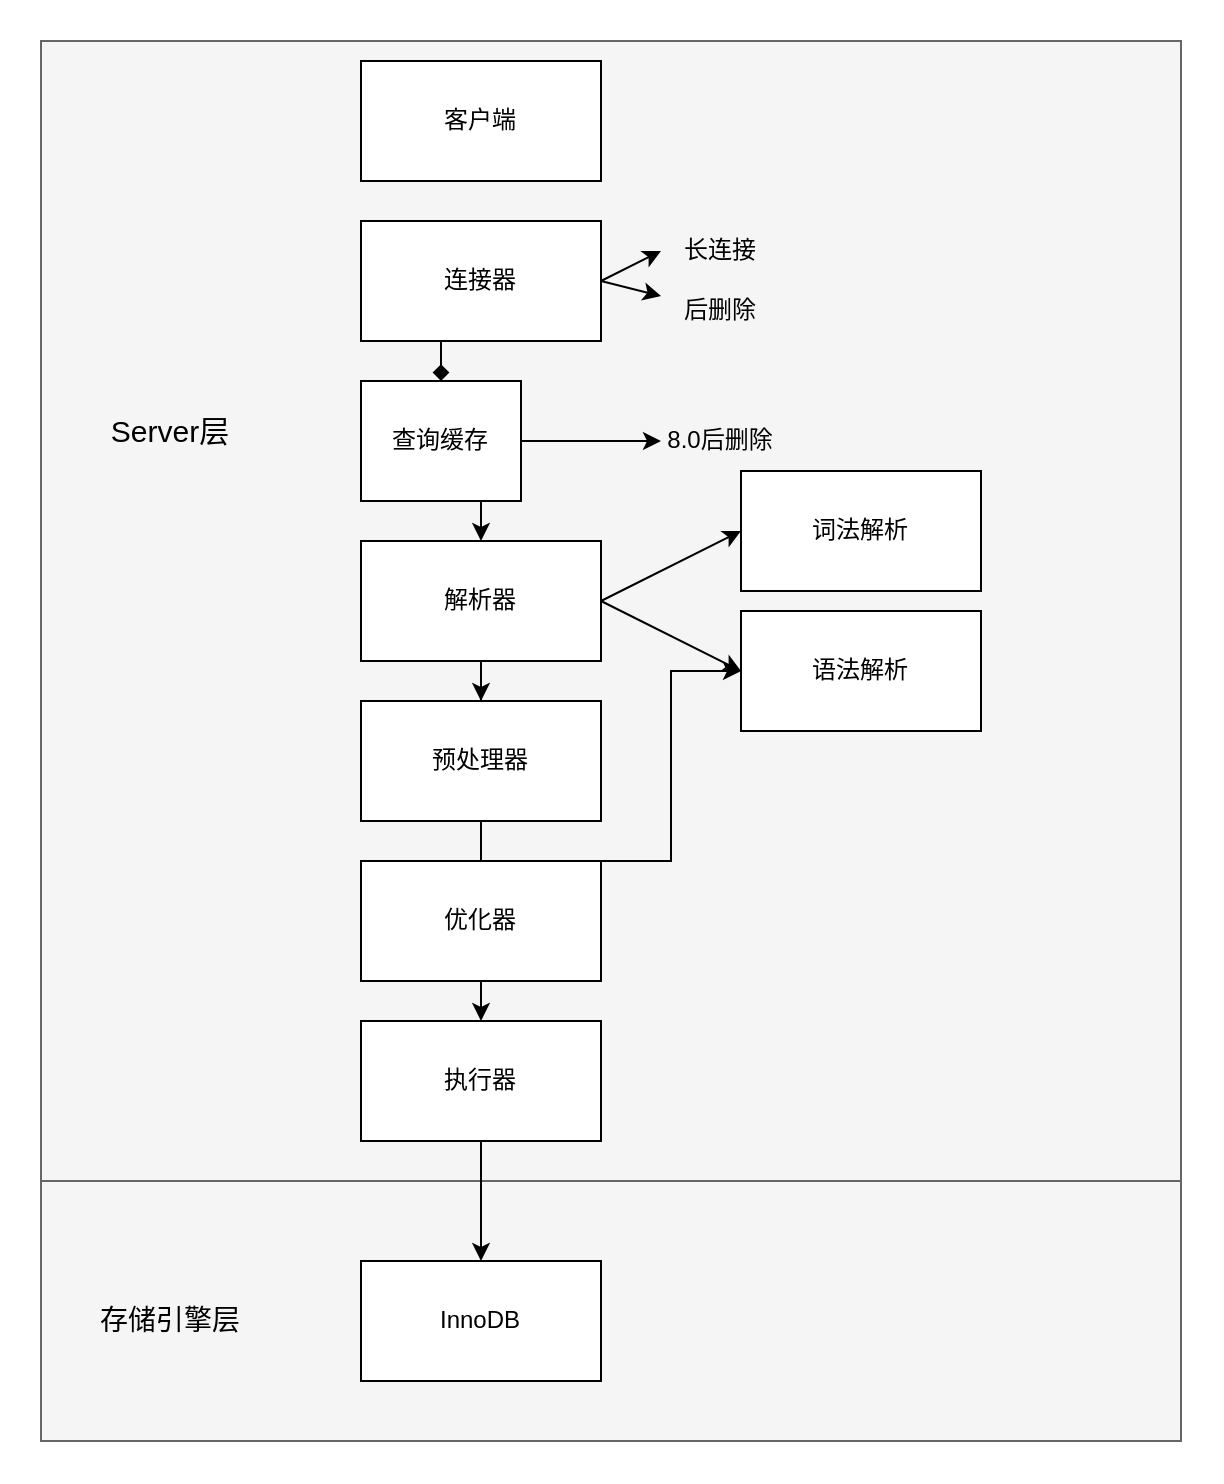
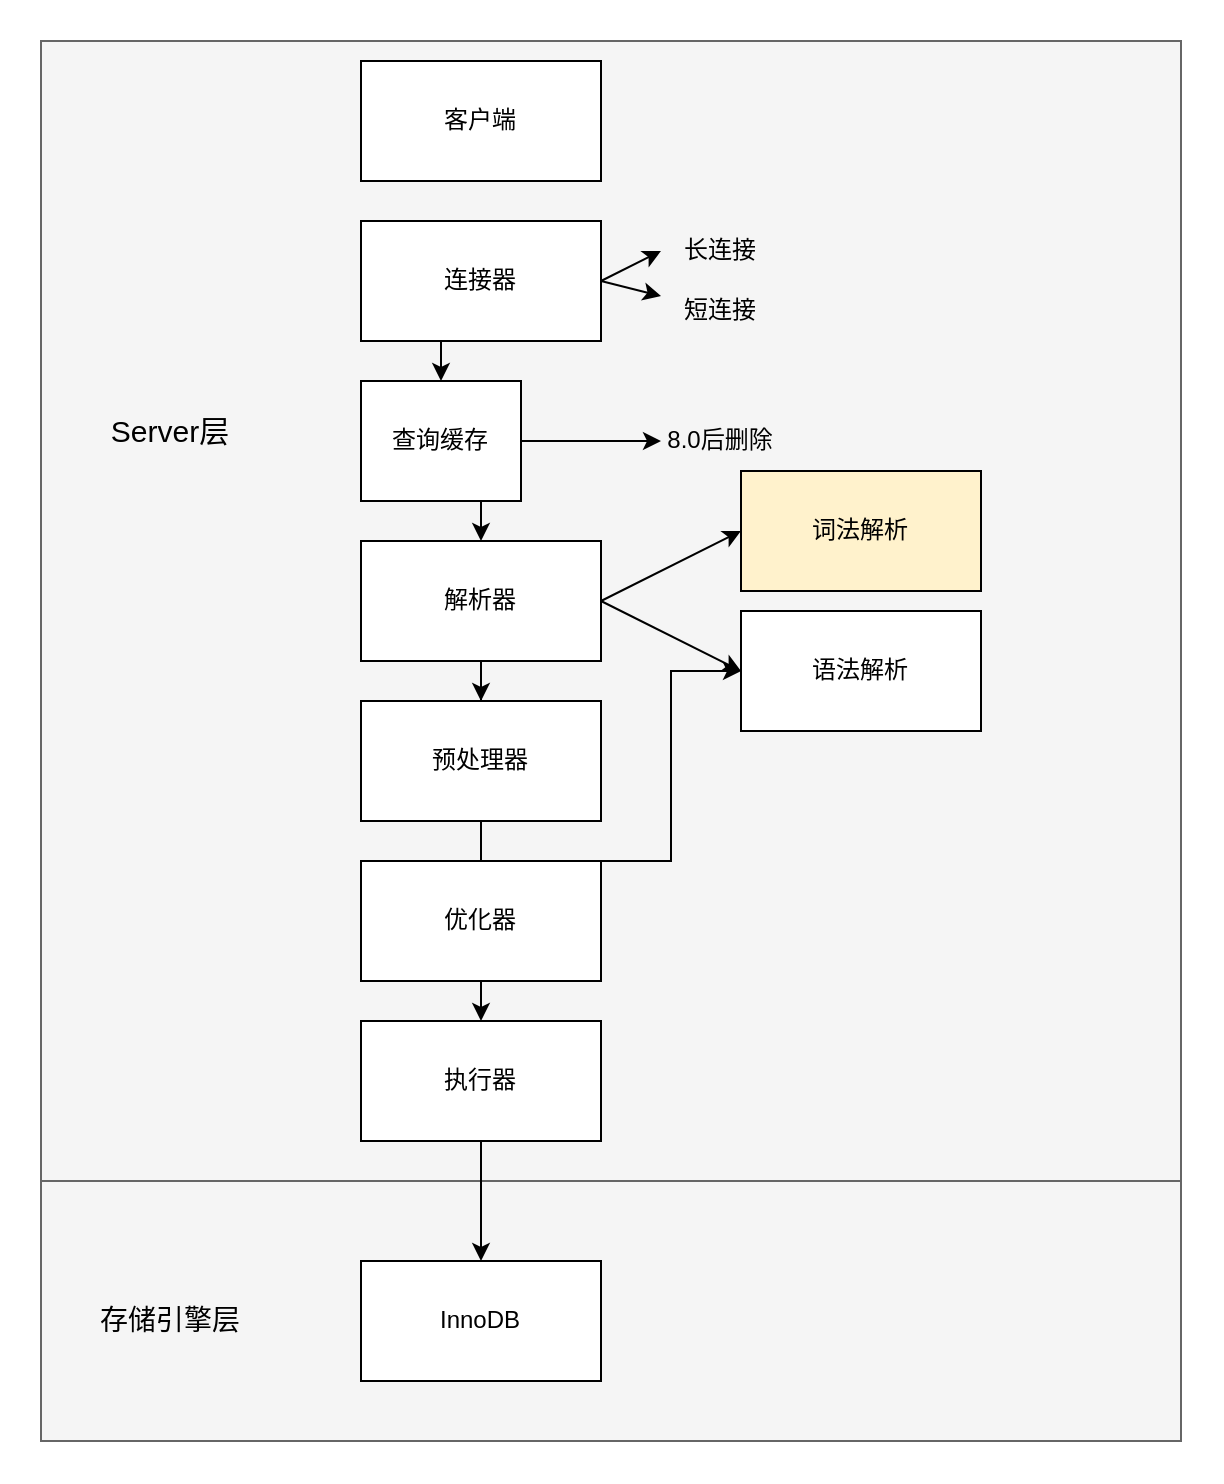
(721, 311) -> (721, 311)
(441, 365) -> (441, 366)
(861, 531) -> (861, 531)
